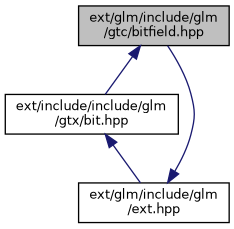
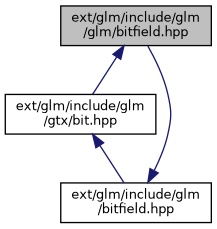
(154, 26) -> (136, 26)
(92, 114) -> (81, 114)
(154, 203) -> (136, 203)
